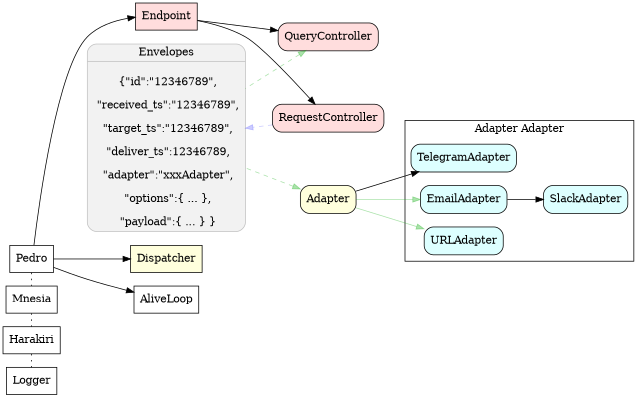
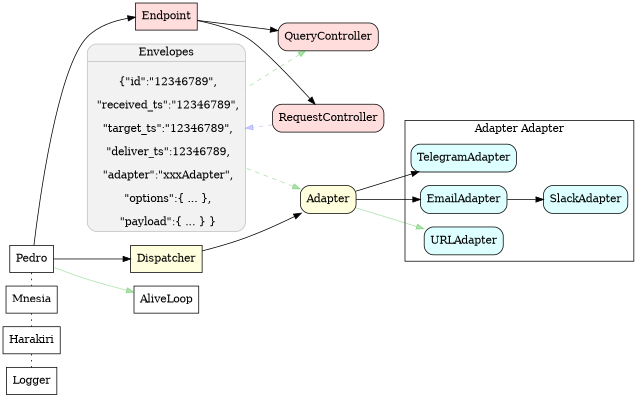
(384, 199) -> (384, 199)
none -> (249, 236)
(90, 280) -> (90, 280)
